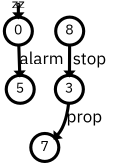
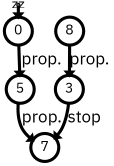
(42, 60) -> (42, 60)
(90, 60) -> (90, 60)
(84, 118) -> (84, 118)
none -> (20, 122)
